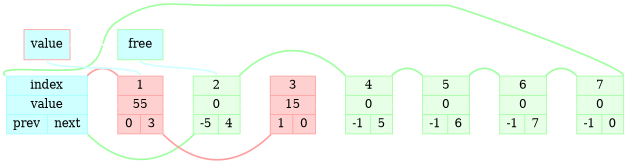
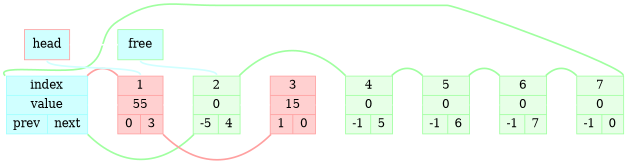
(47, 45) -> (47, 45)
